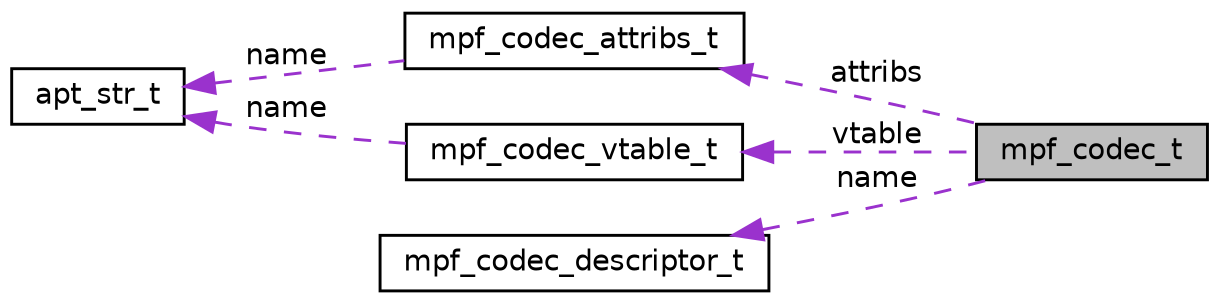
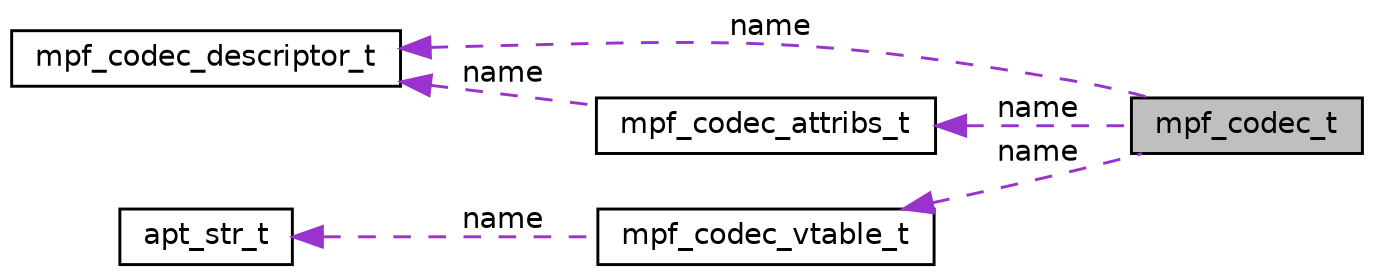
(309, 72) -> (513, 95)
(873, 75) -> (1033, 110)
(873, 136) -> (1033, 153)
